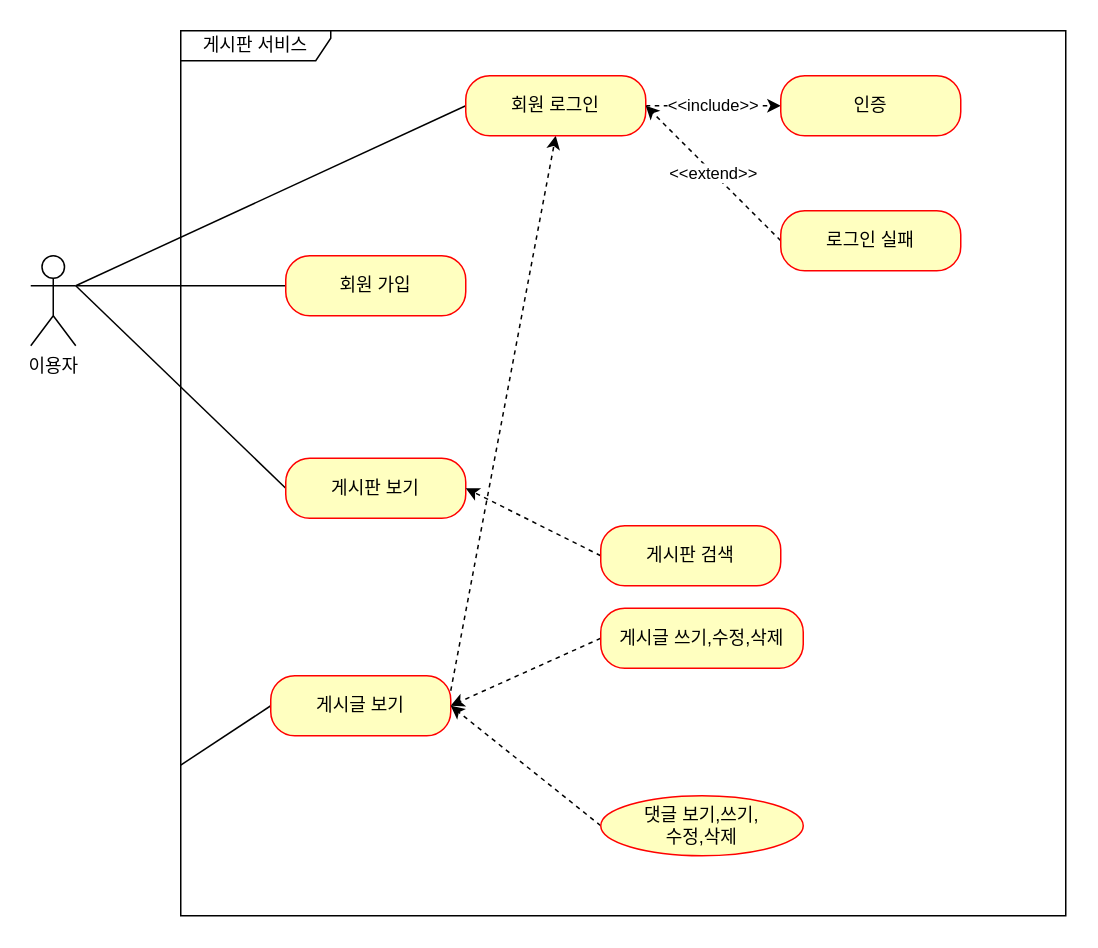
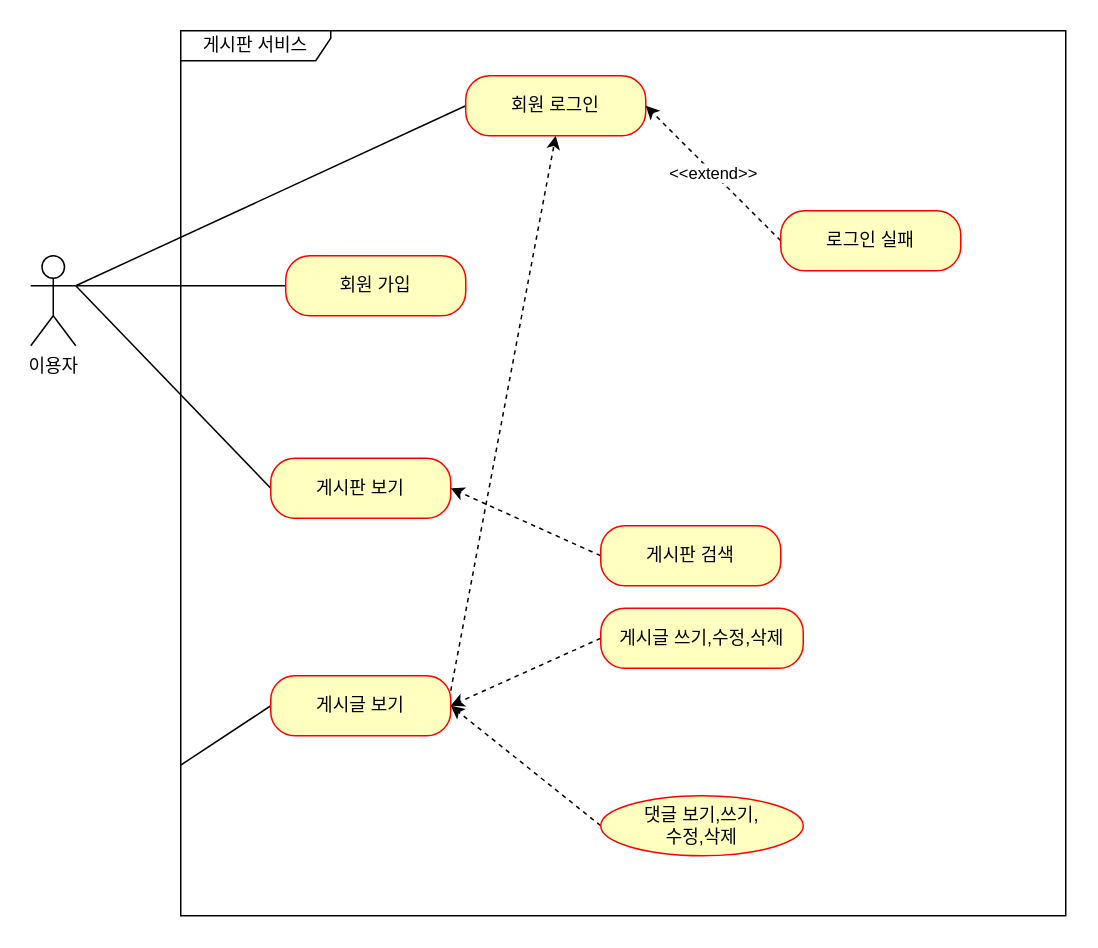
(708, 106) -> none
(871, 106) -> none
(376, 488) -> (361, 488)
